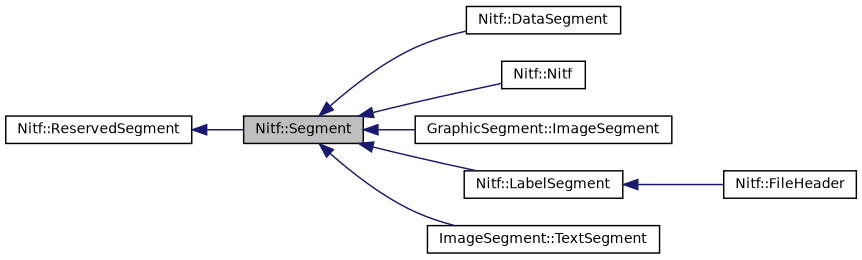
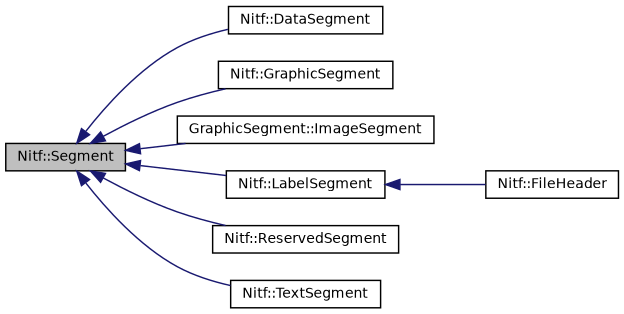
(544, 75) -> (306, 75)
(225, 130) -> (163, 206)
(544, 239) -> (306, 294)
